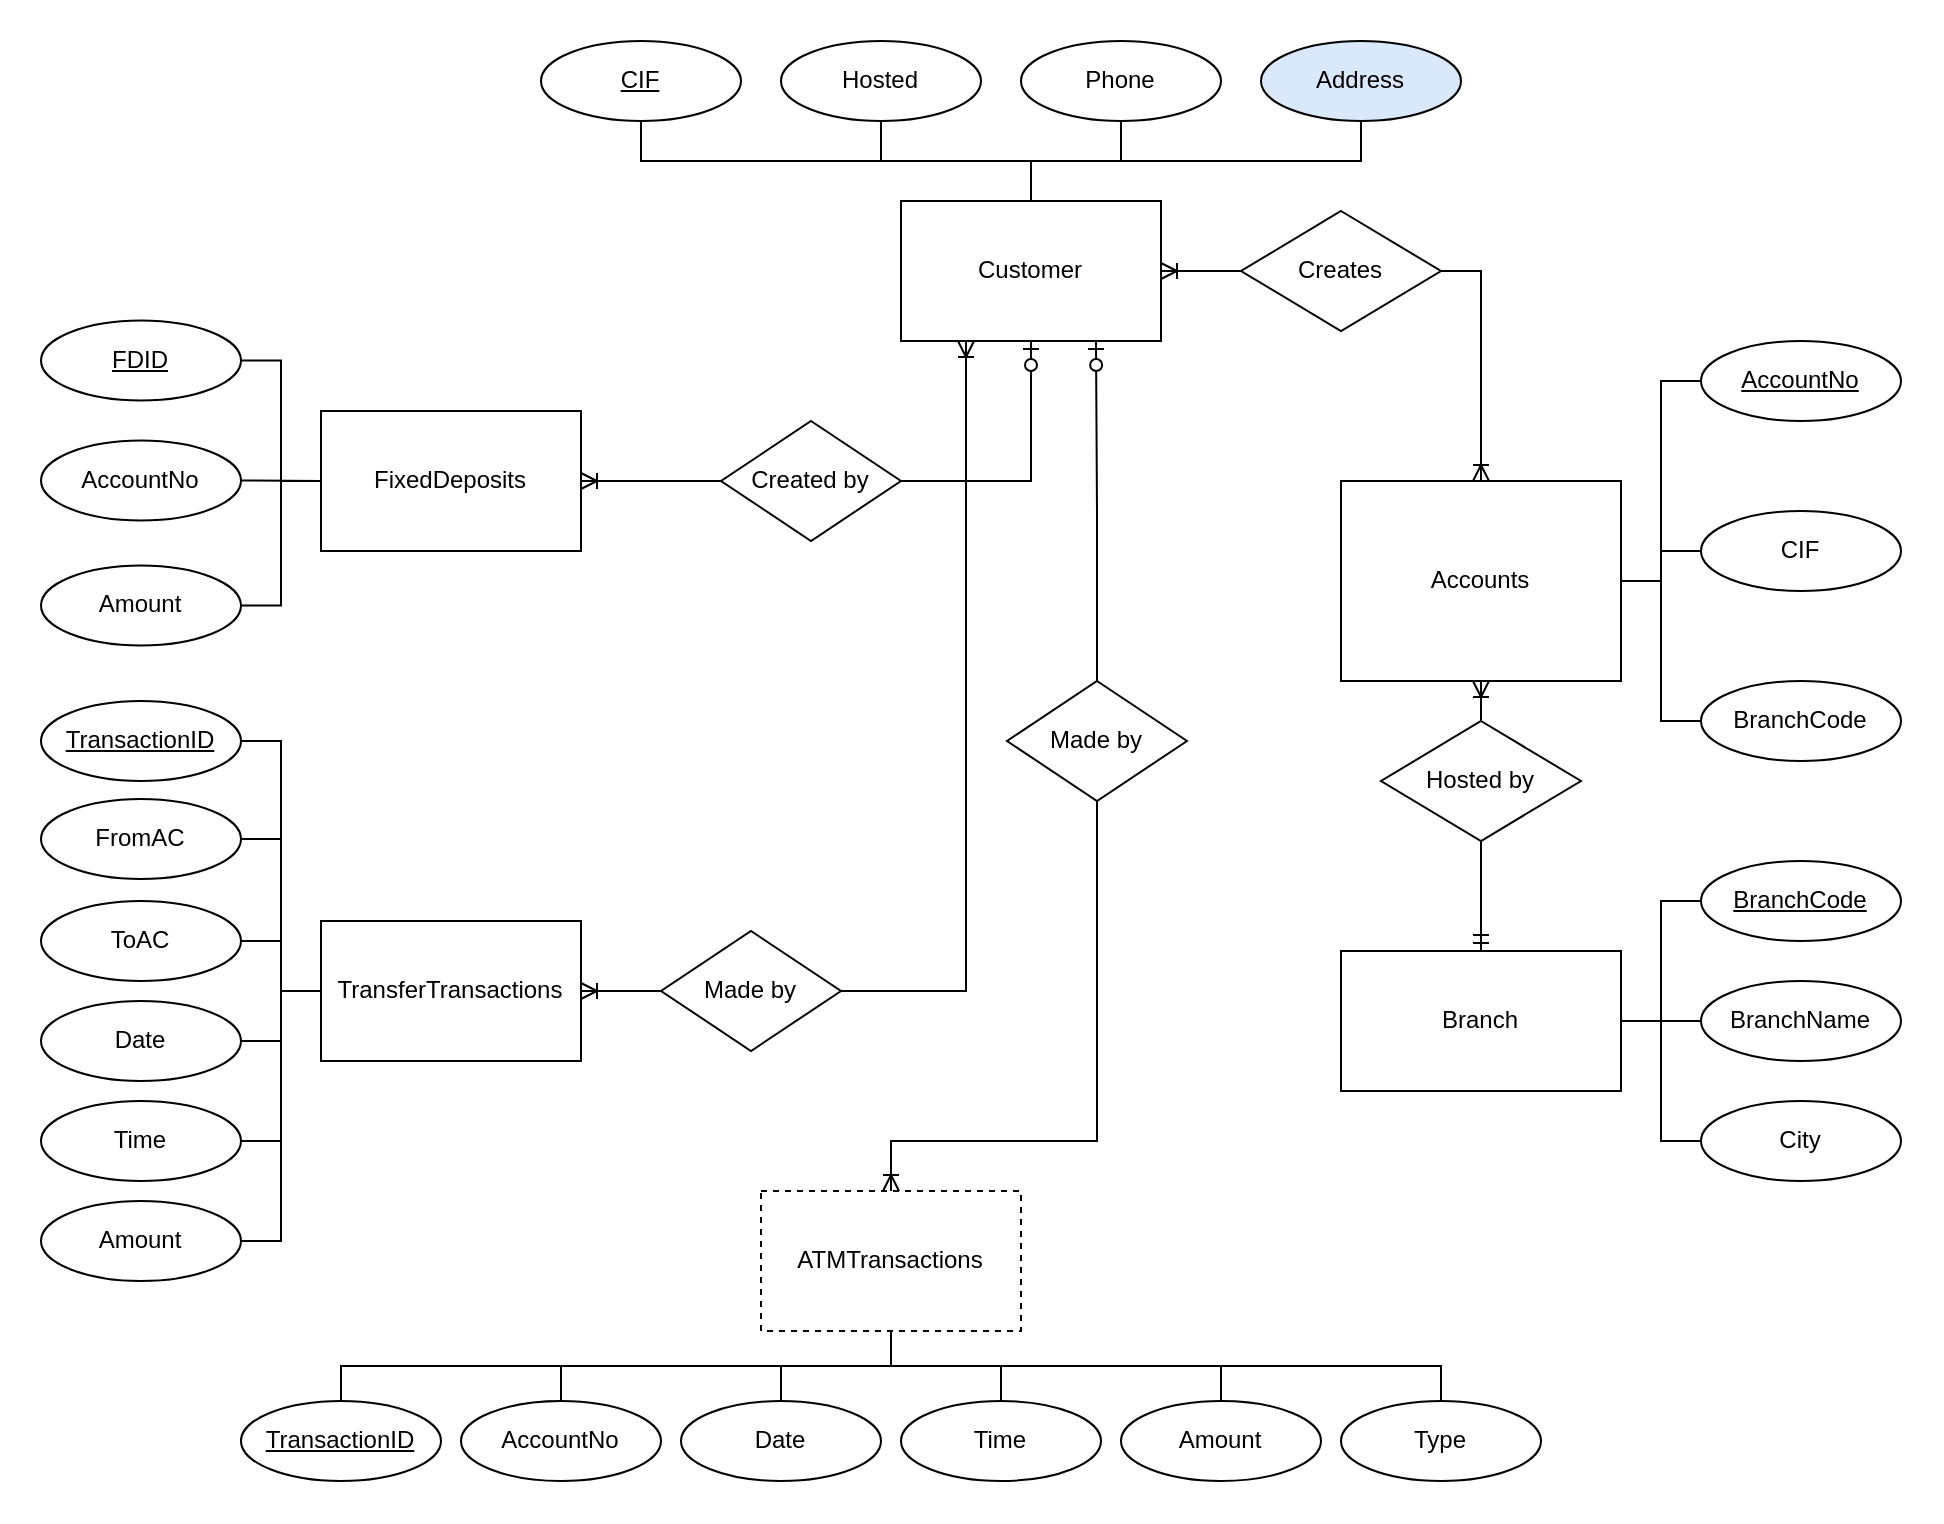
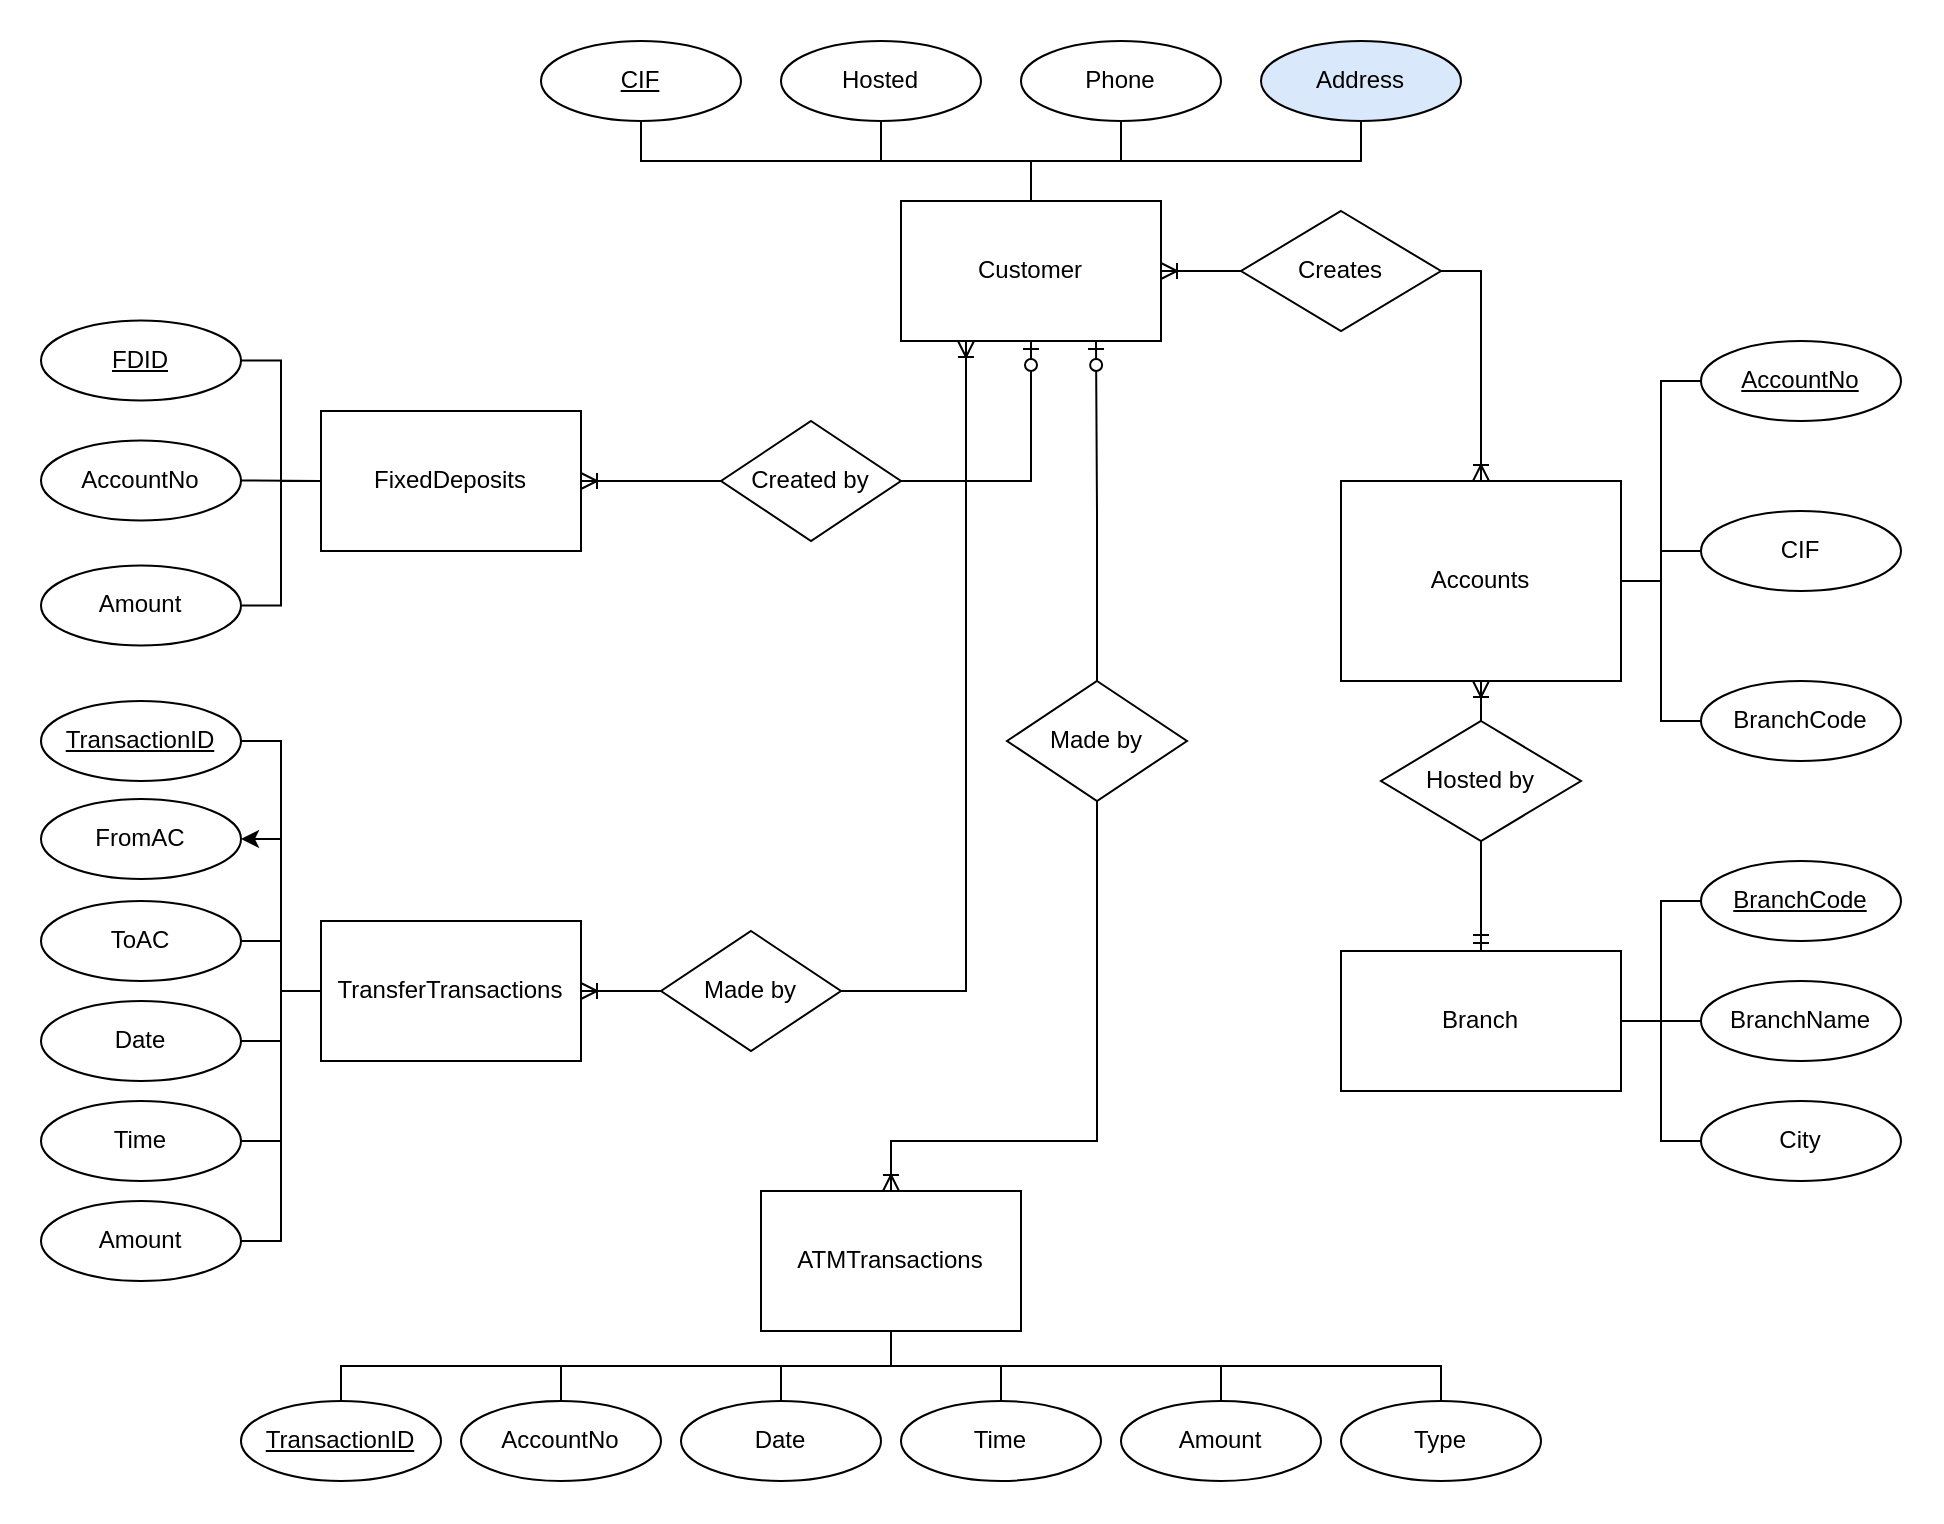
(250, 839) -> (256, 839)
(891, 1261) -> (891, 1261)
